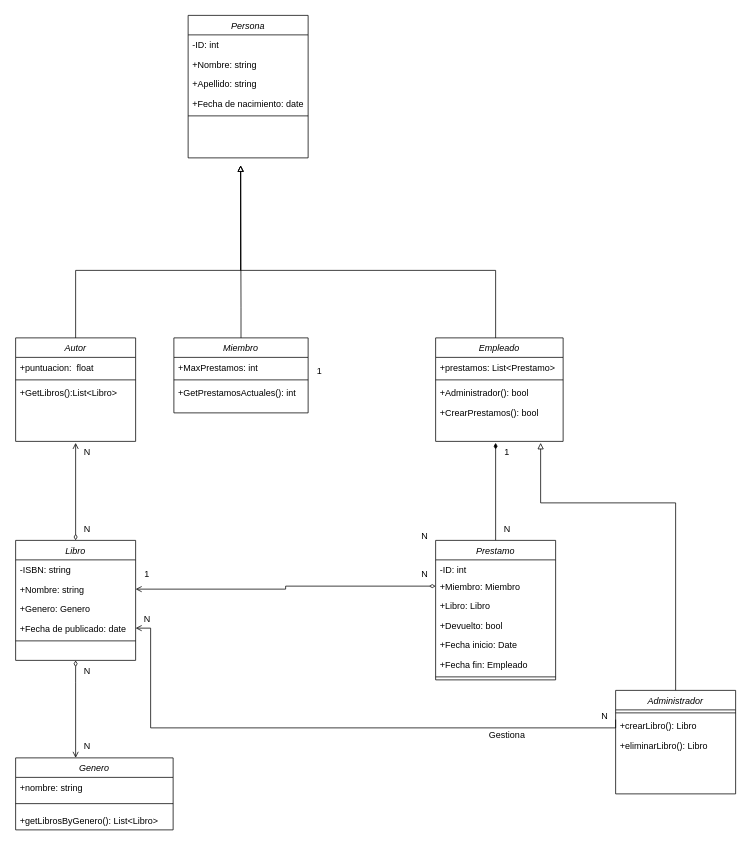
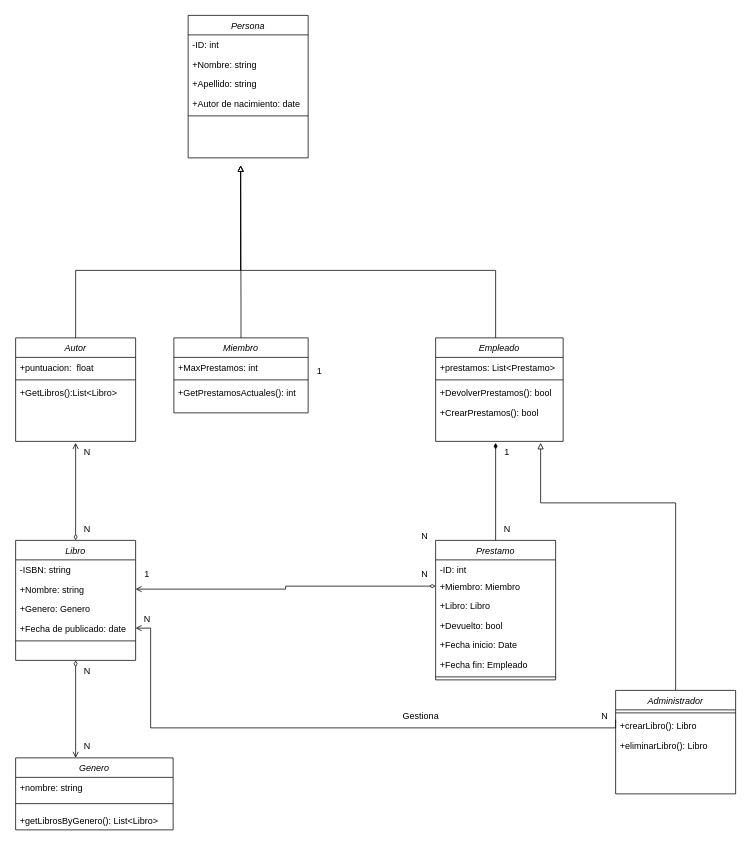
(251, 104) -> (251, 104)
(489, 393) -> (500, 393)
(507, 735) -> (420, 717)
